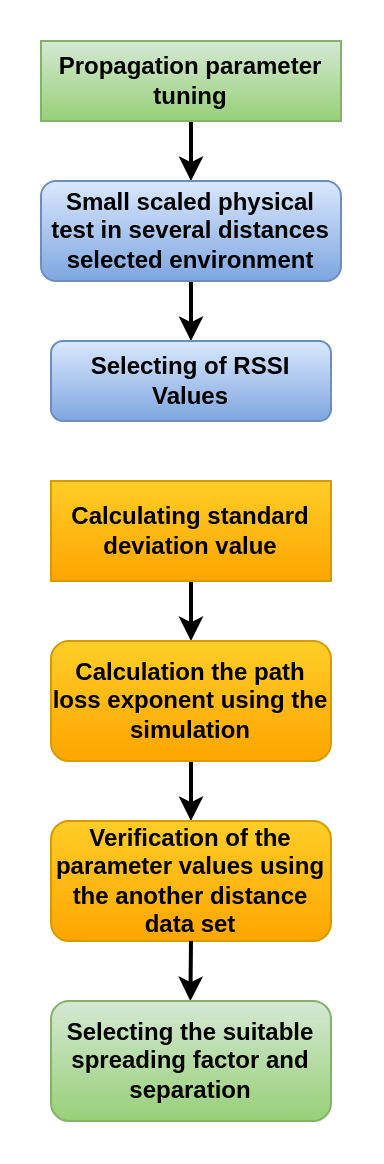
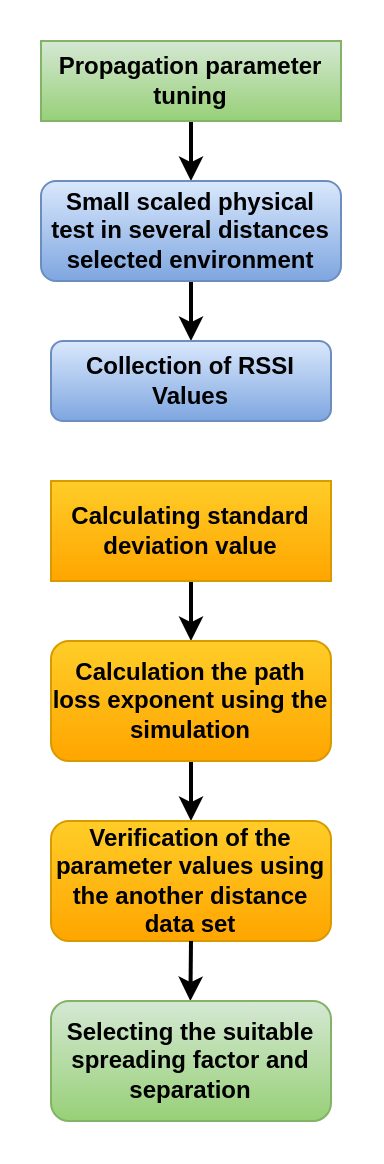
(191, 381) -> (191, 381)
